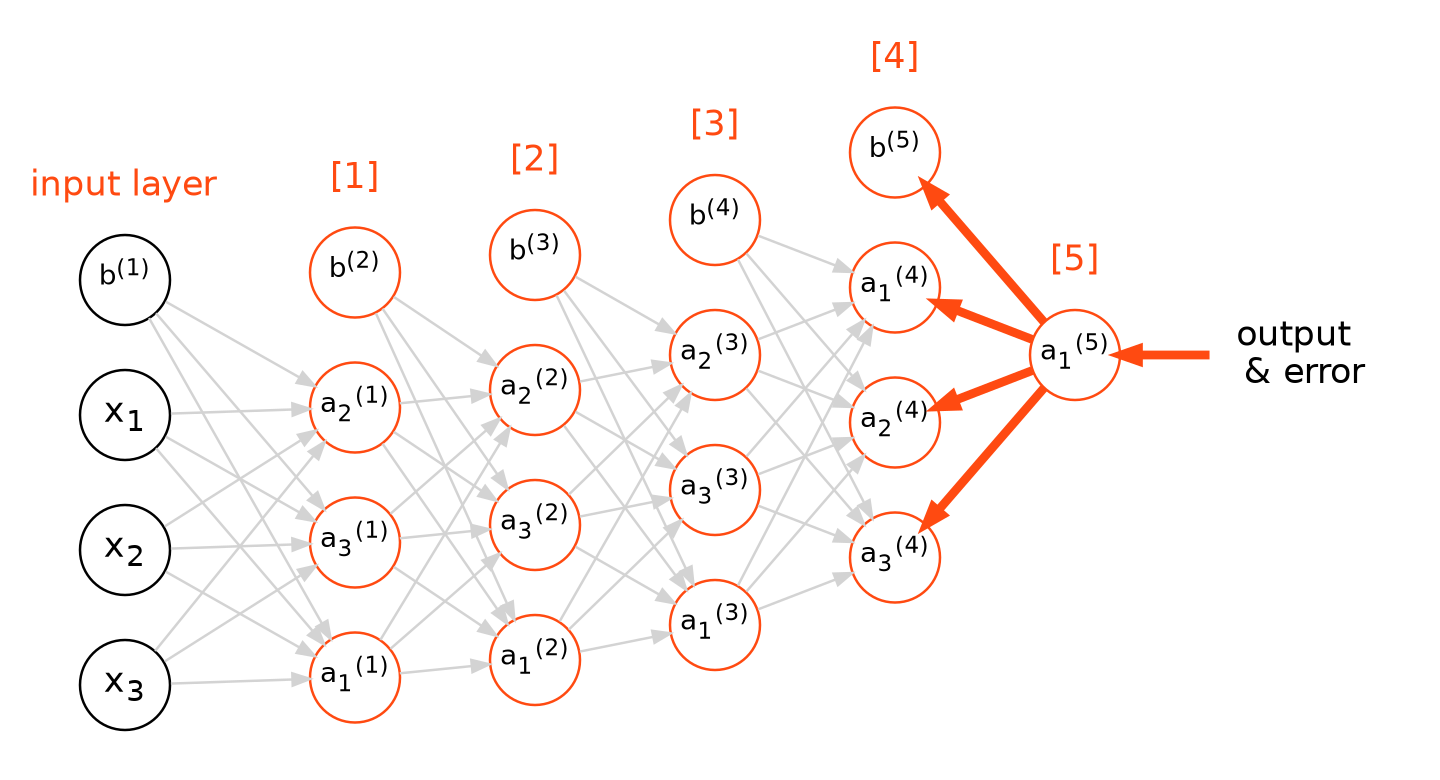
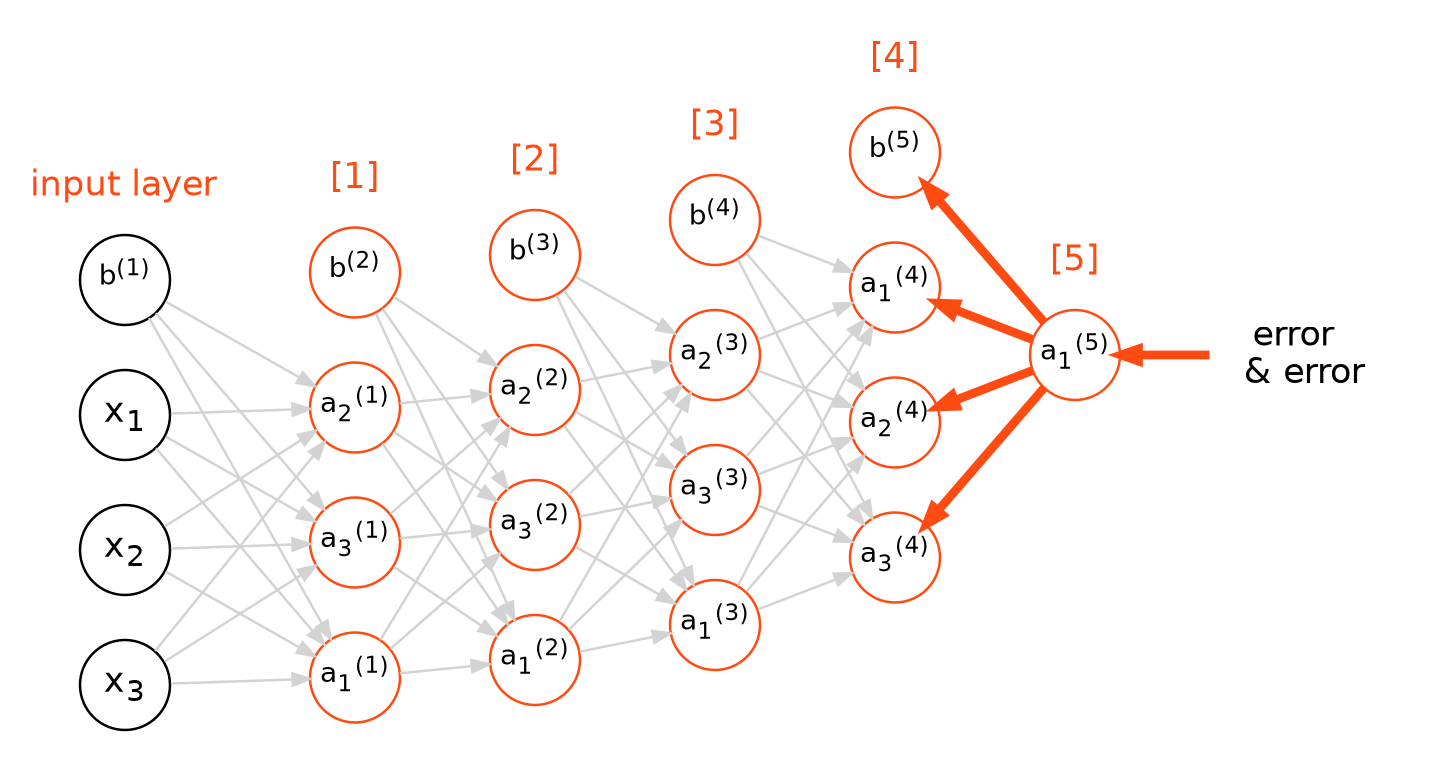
(1300, 355) -> (1300, 355)
